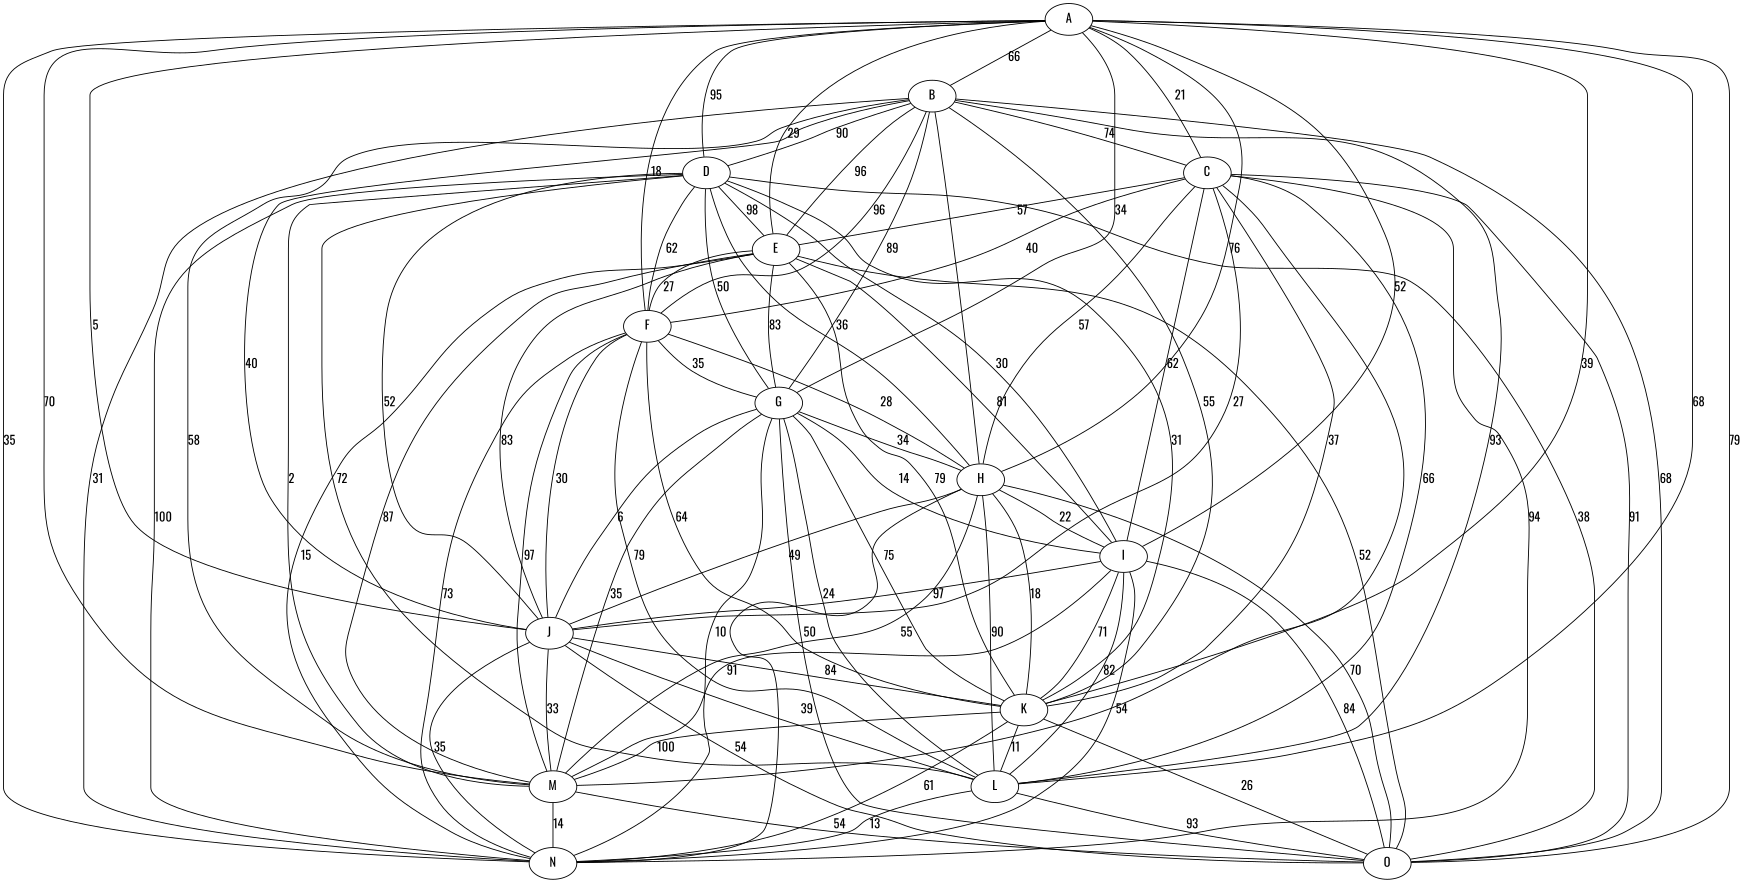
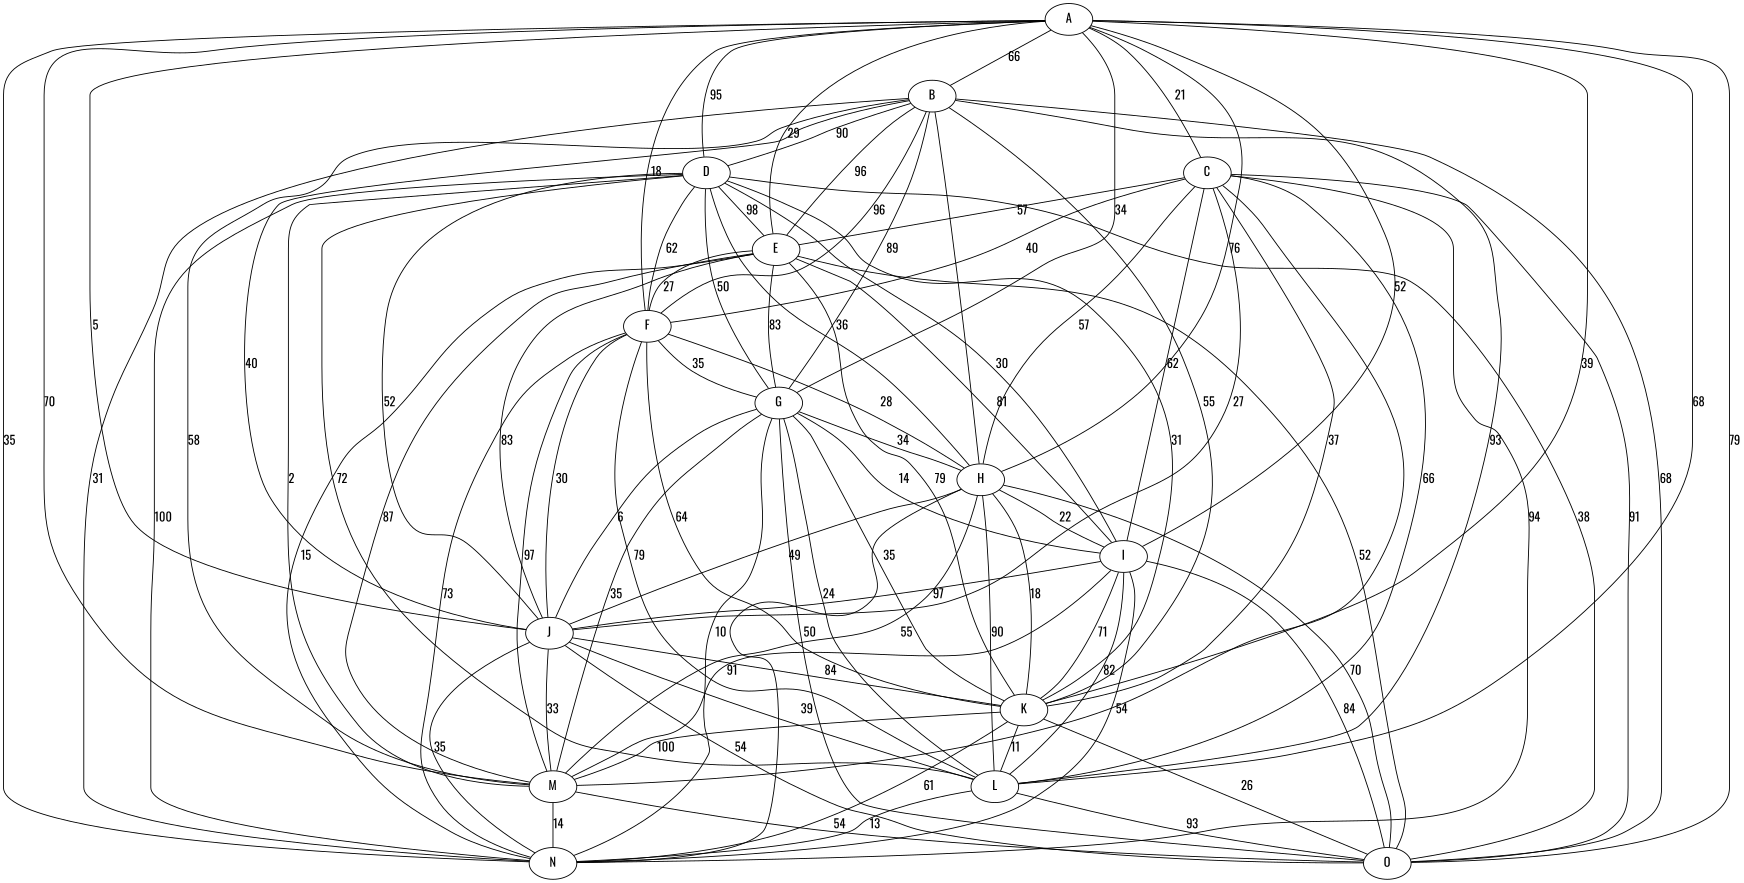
(1071, 131) -> none
(889, 557) -> (889, 557)
